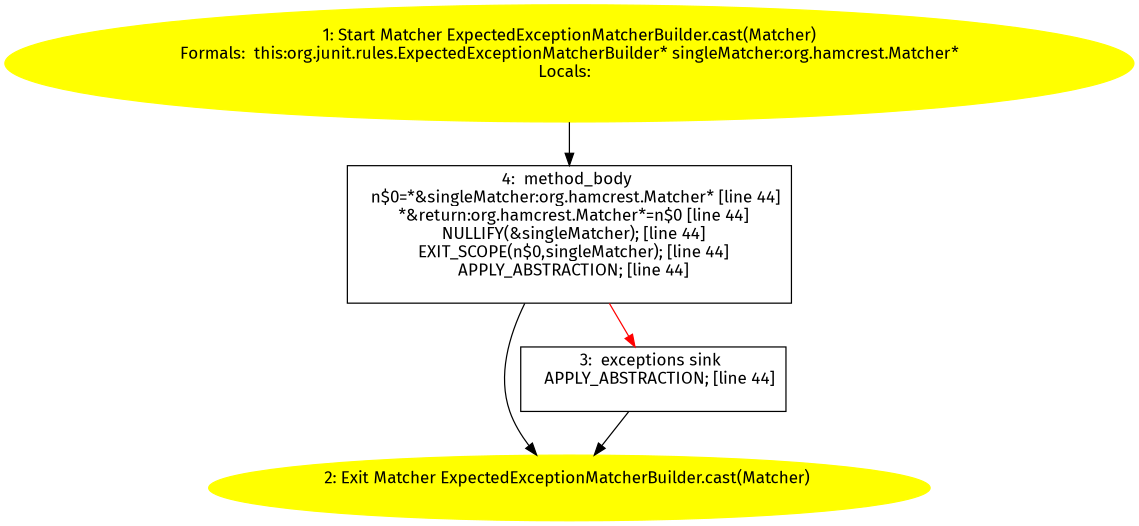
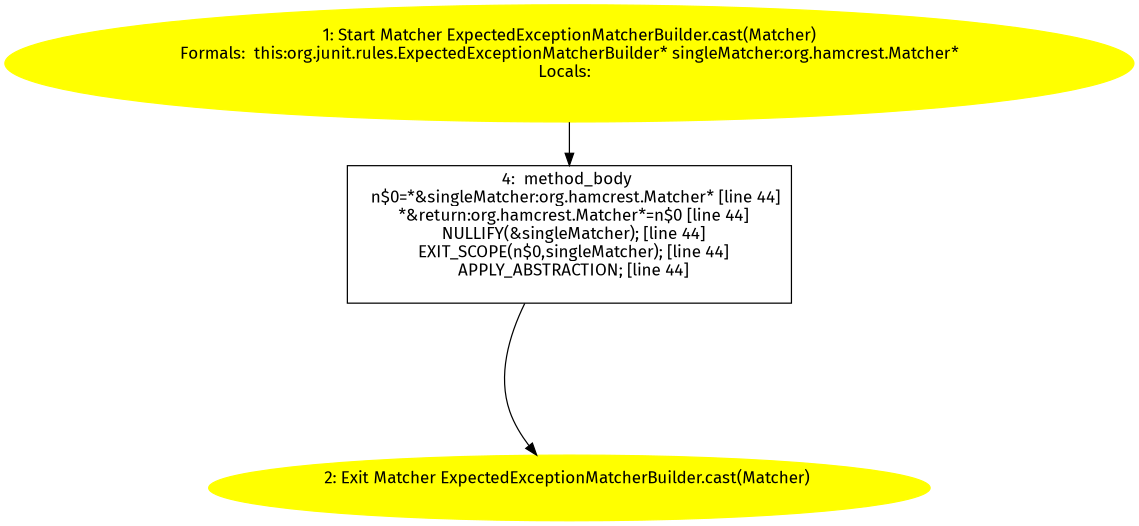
(653, 379) -> none
